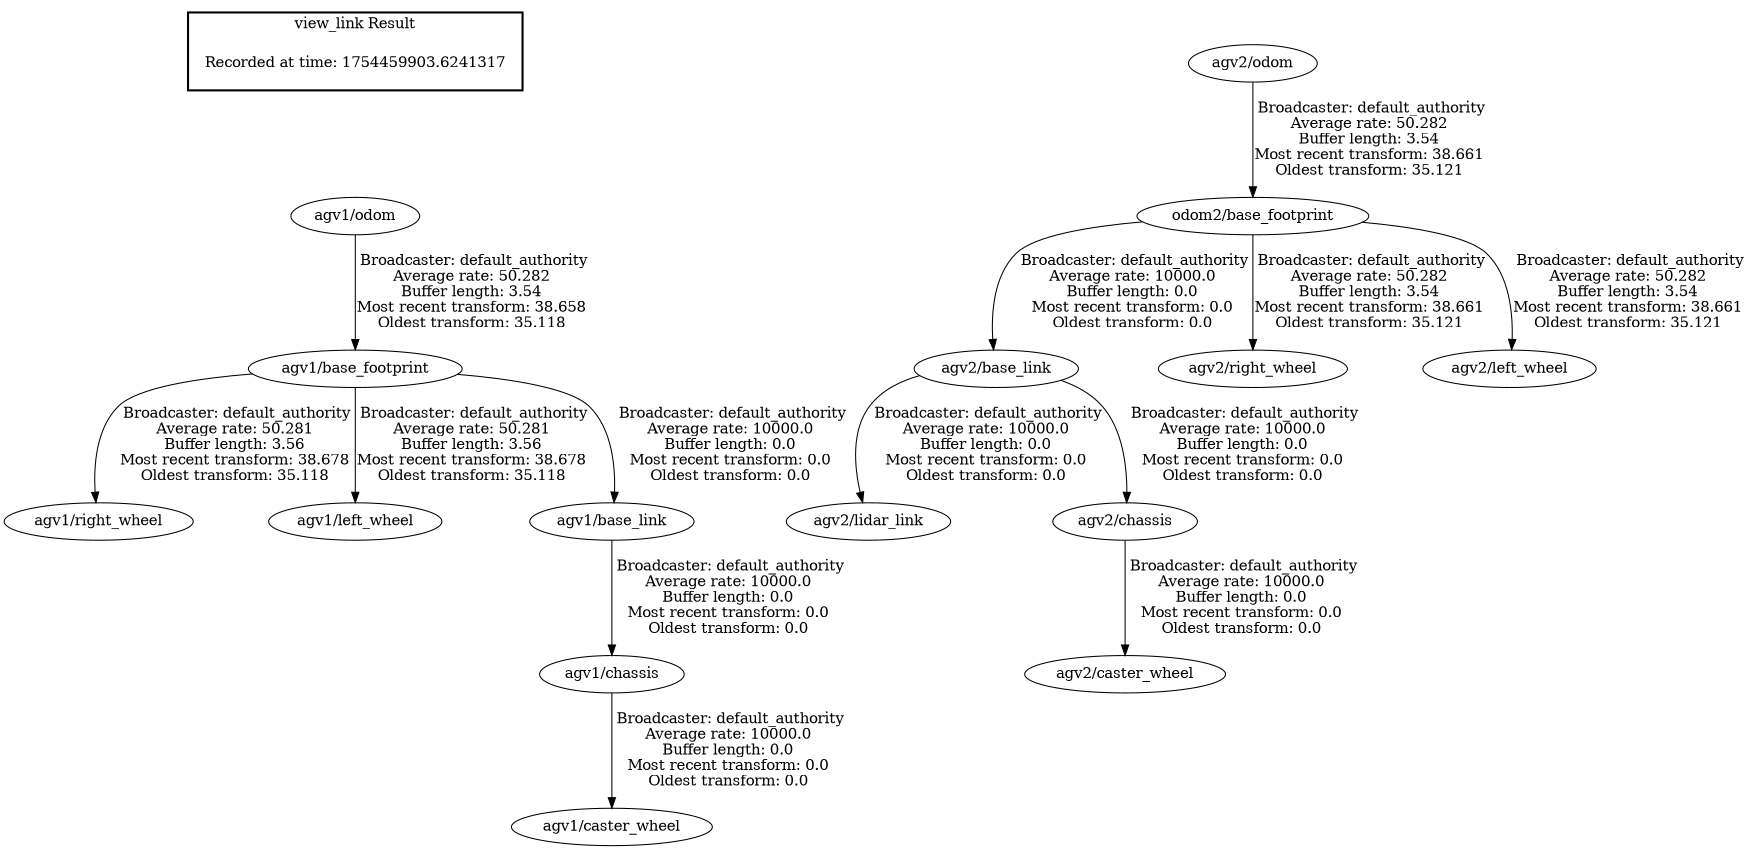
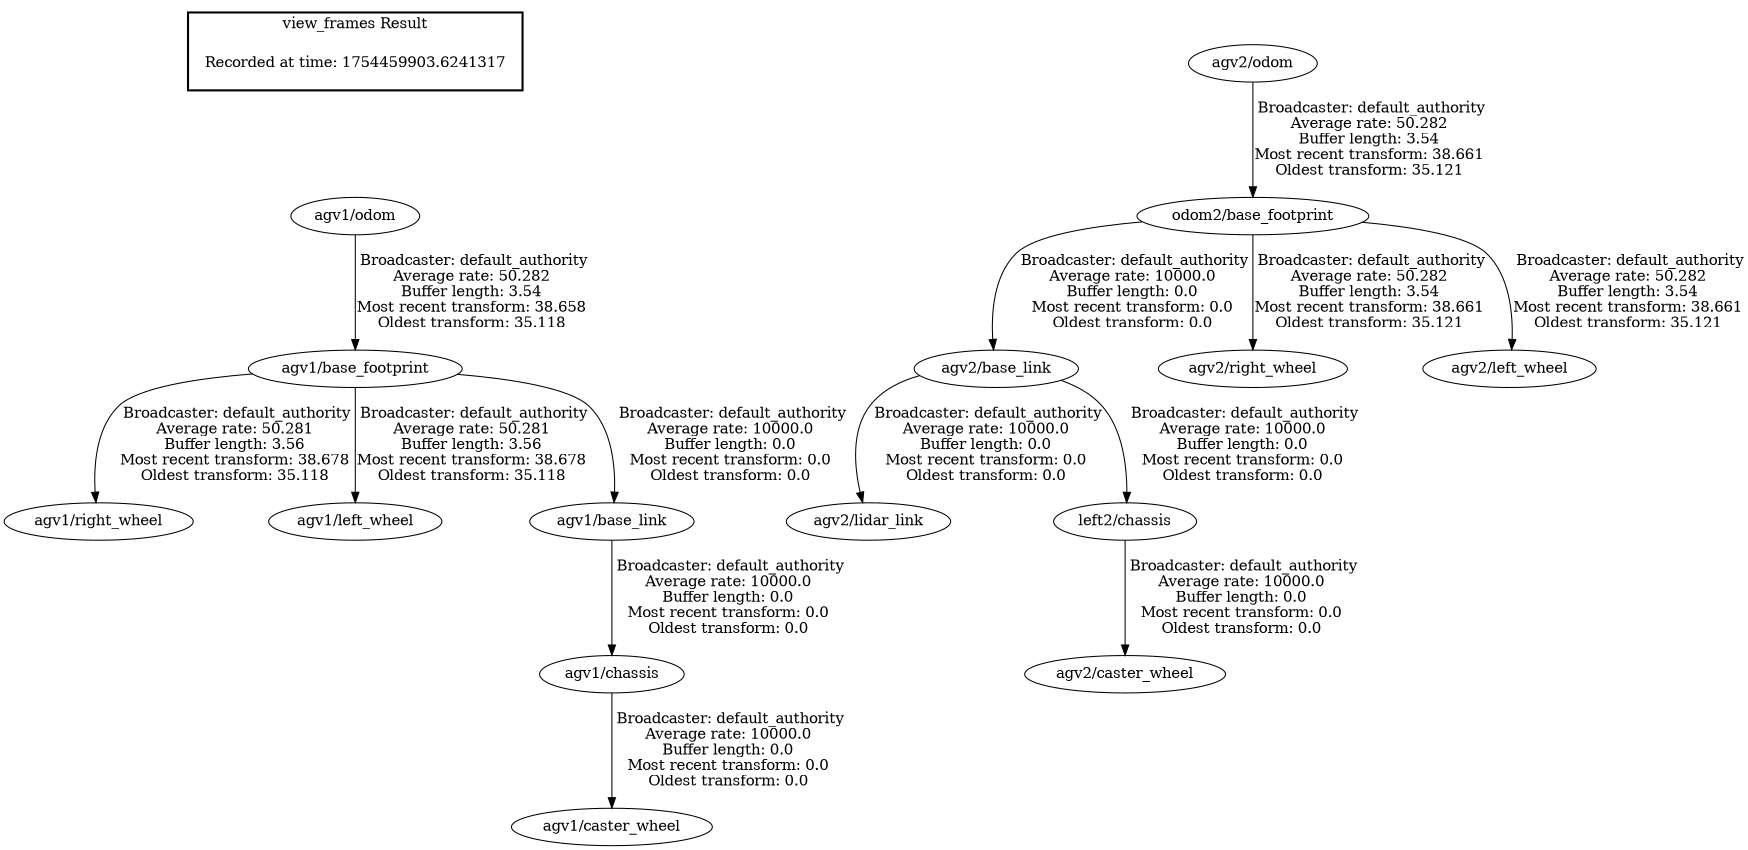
(355, 24) -> (355, 24)
(1125, 522) -> (1125, 522)
